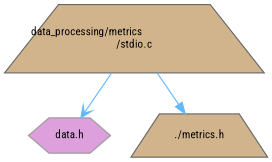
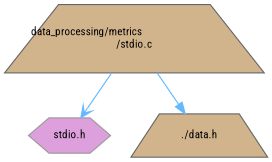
(69, 136) -> (69, 136)
(199, 136) -> (199, 136)
